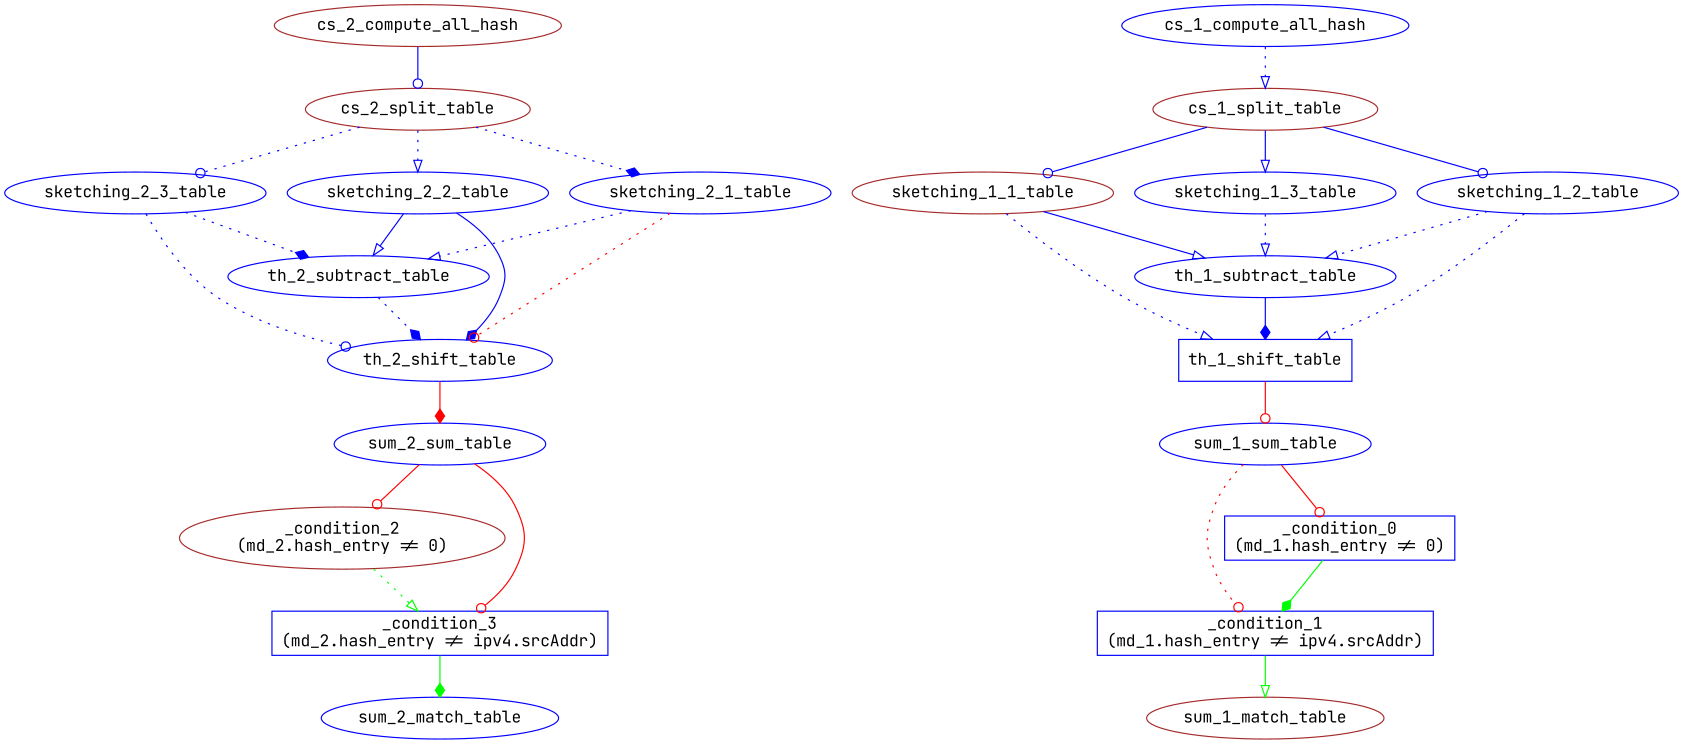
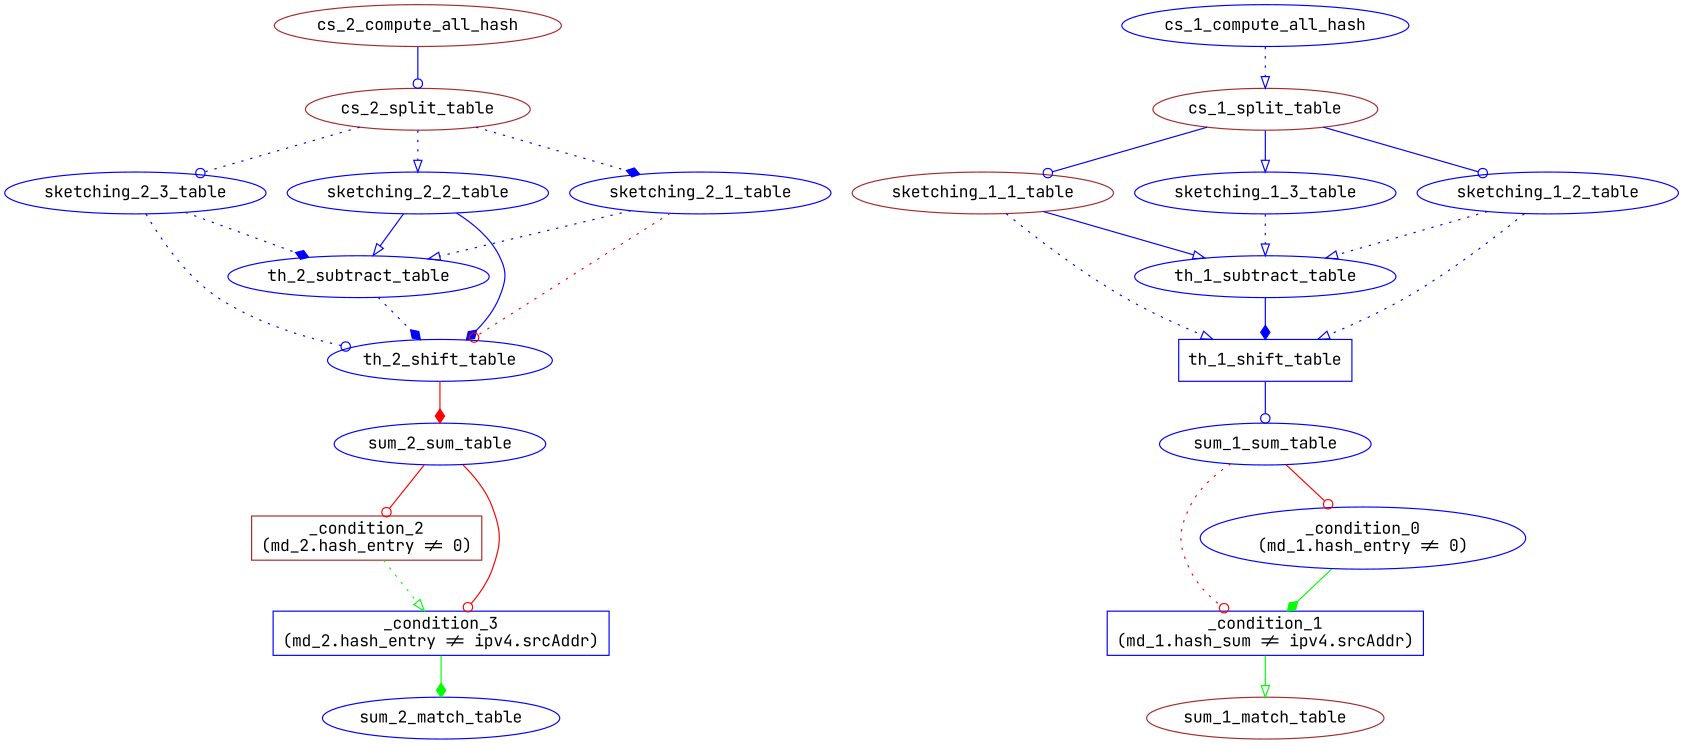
(1265, 398) -> (1265, 398)
(342, 538) -> (367, 538)
(1340, 538) -> (1363, 538)
(1265, 633) -> (1265, 633)
